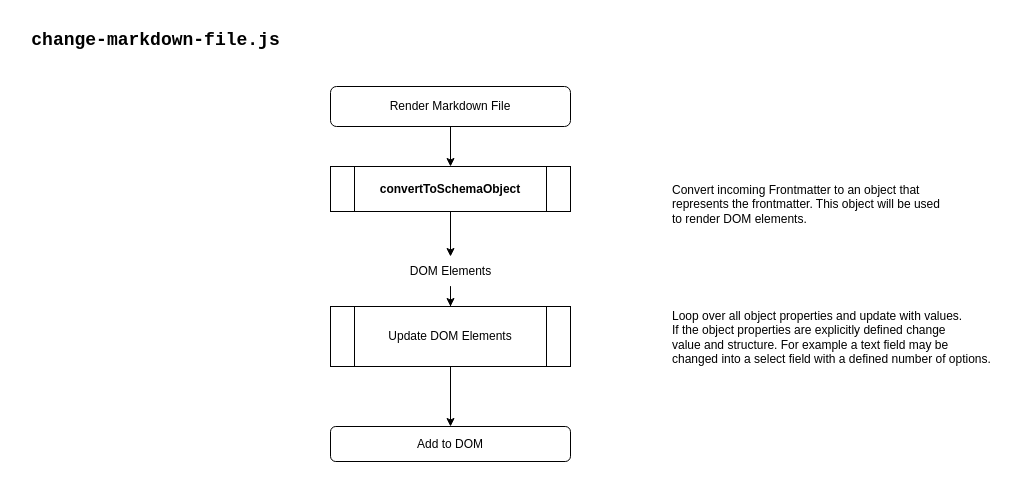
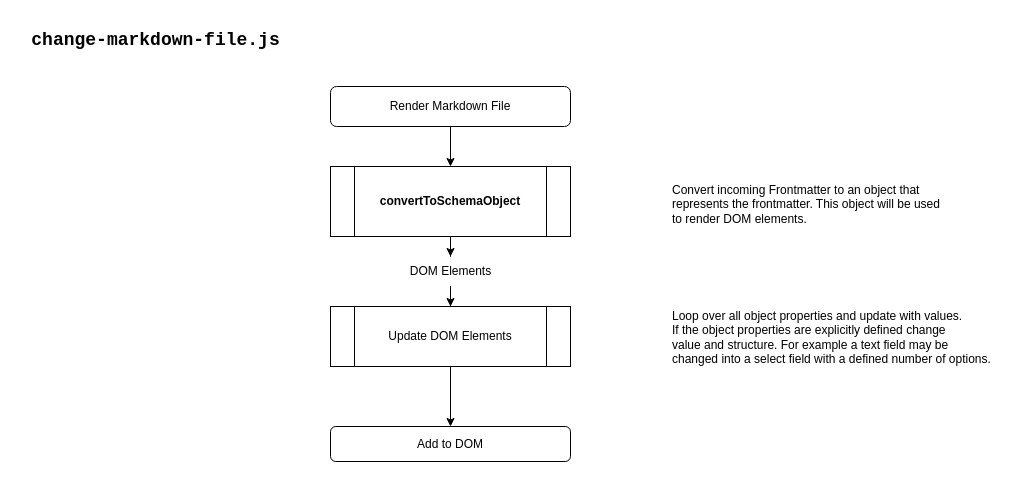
(451, 189) -> (451, 202)
